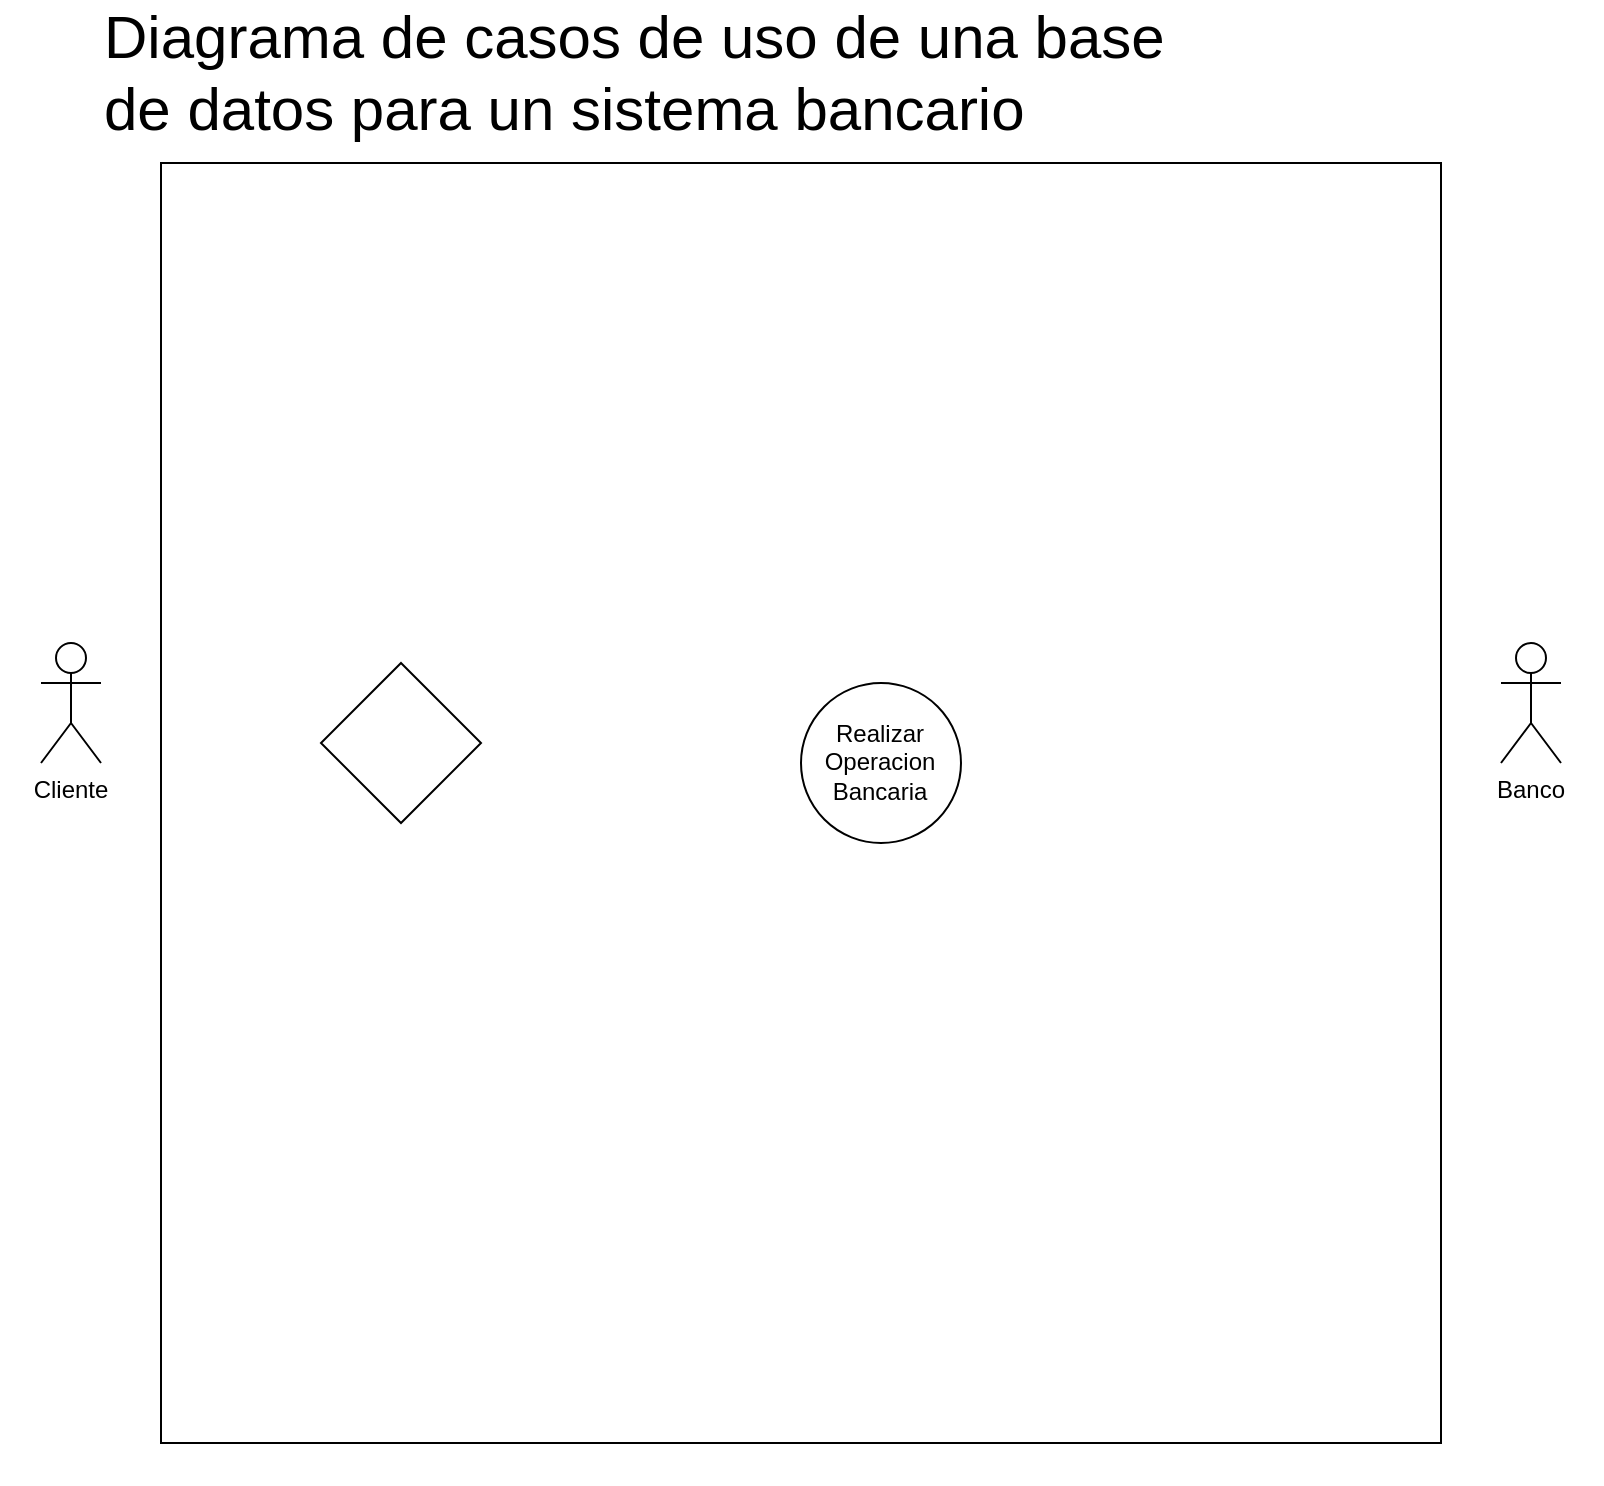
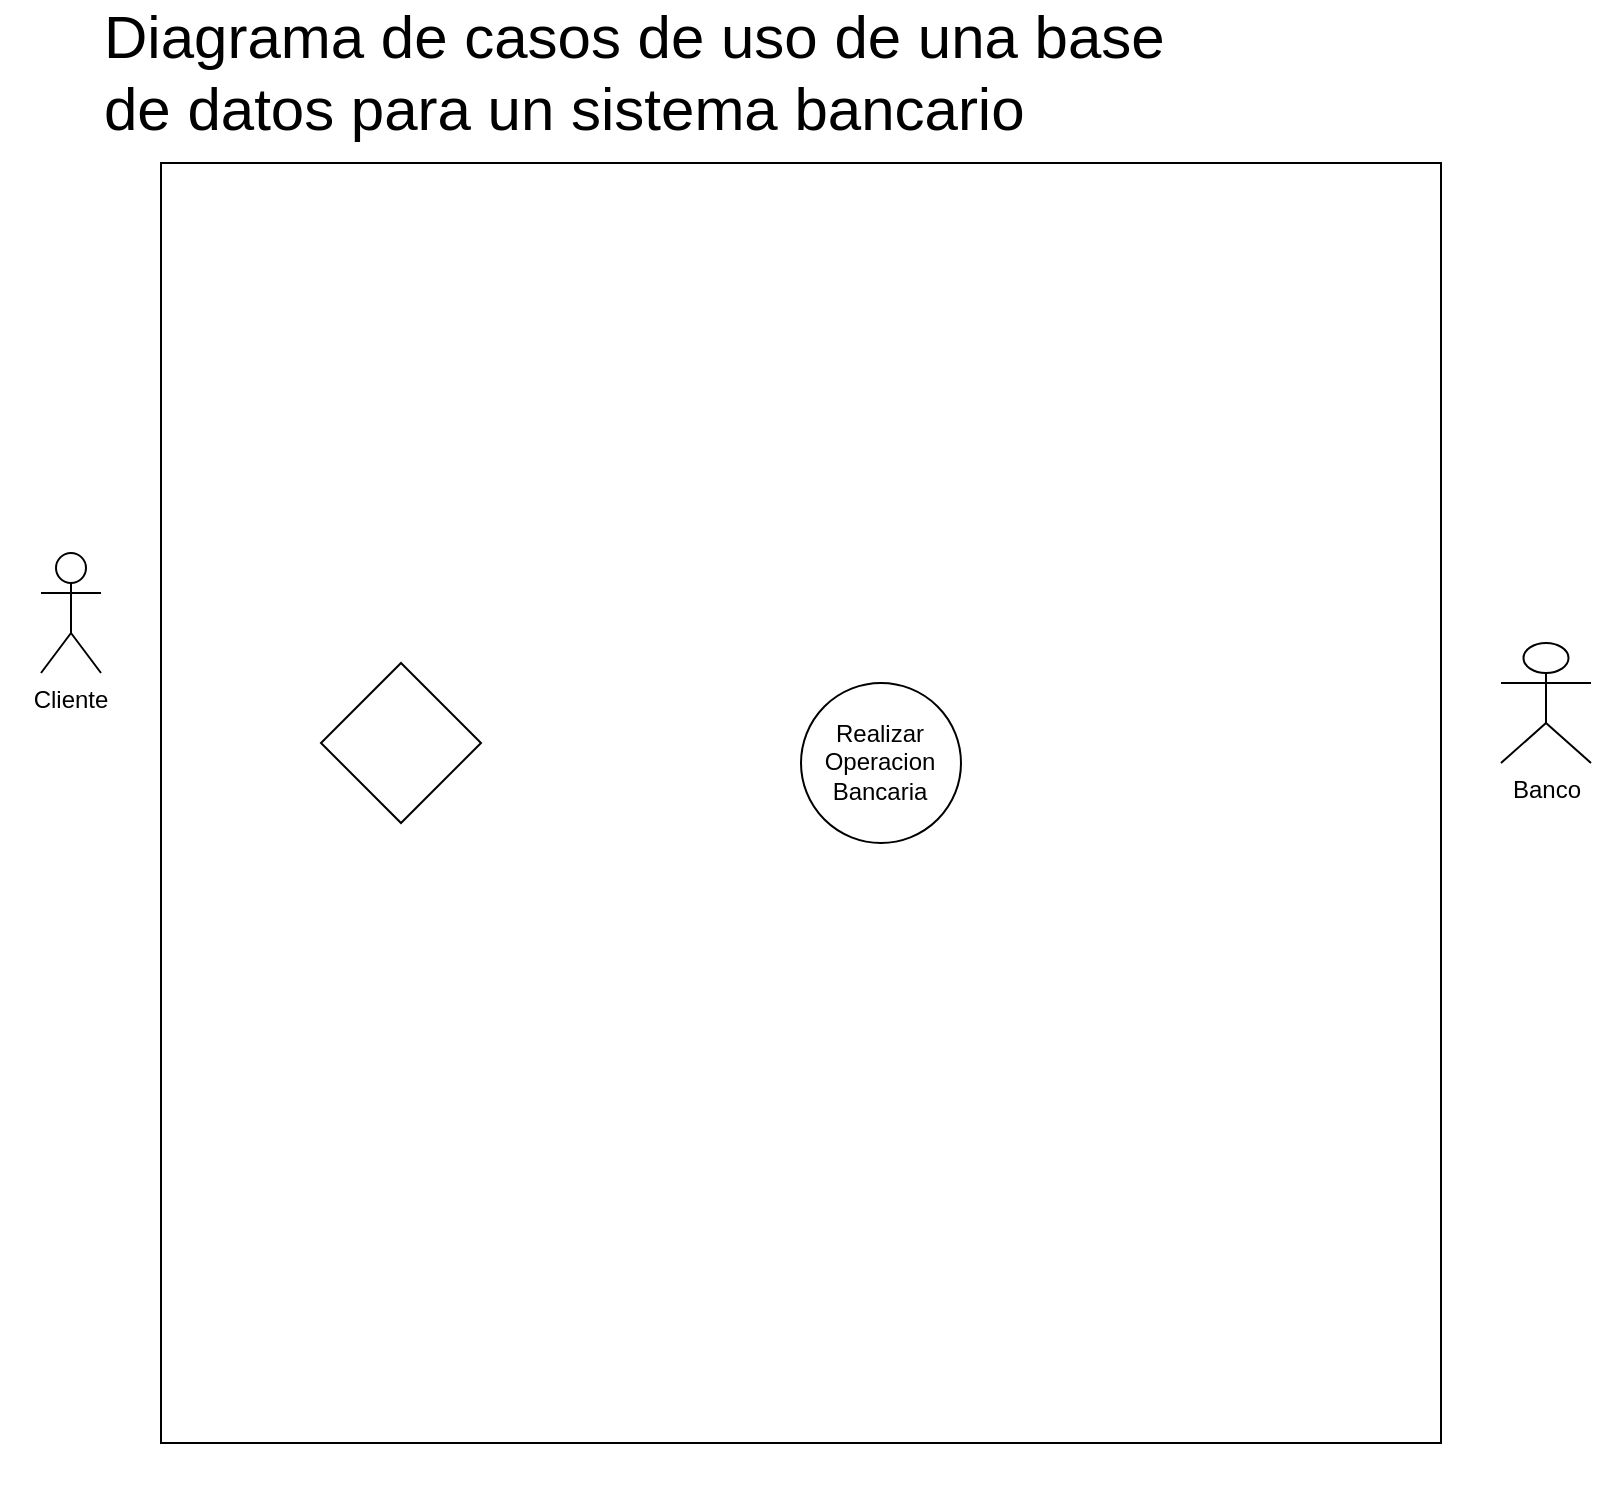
(71, 703) -> (71, 613)
(1531, 703) -> (1546, 703)
